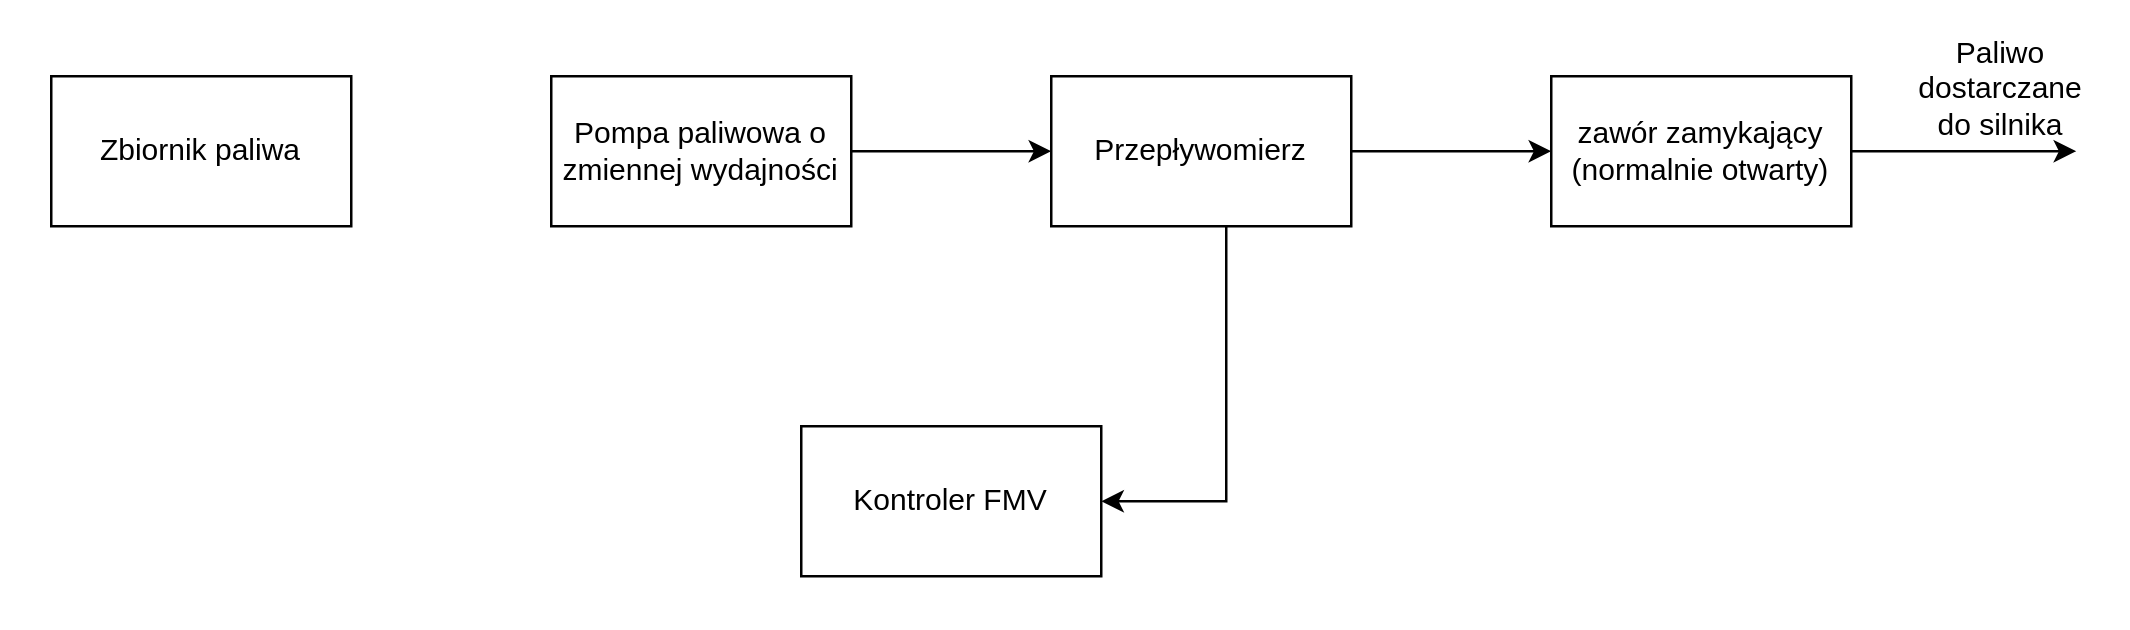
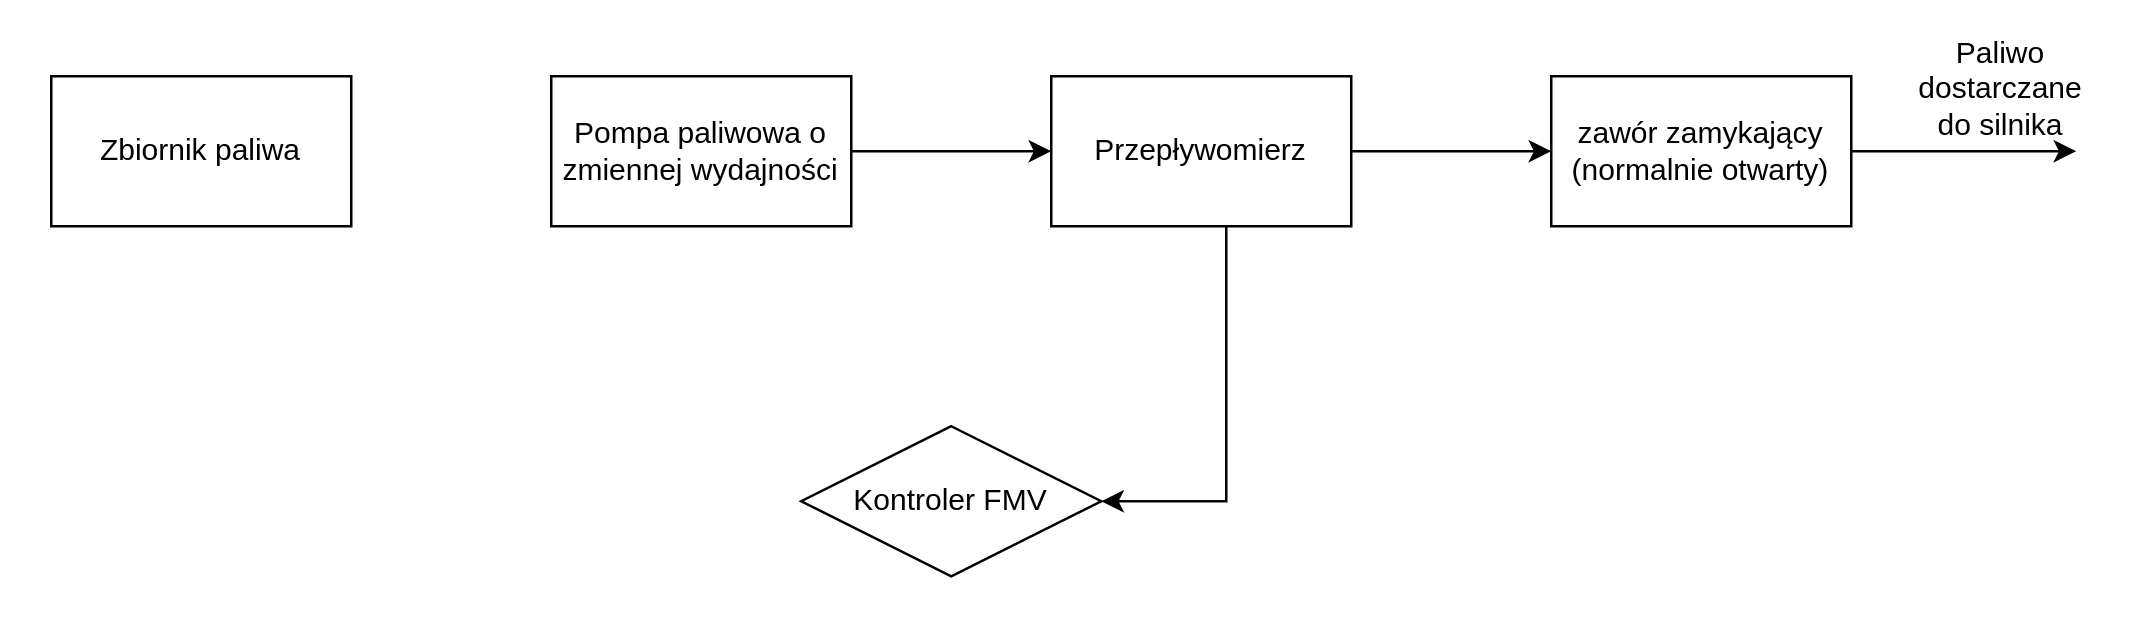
(951, 501) -> (951, 501)
